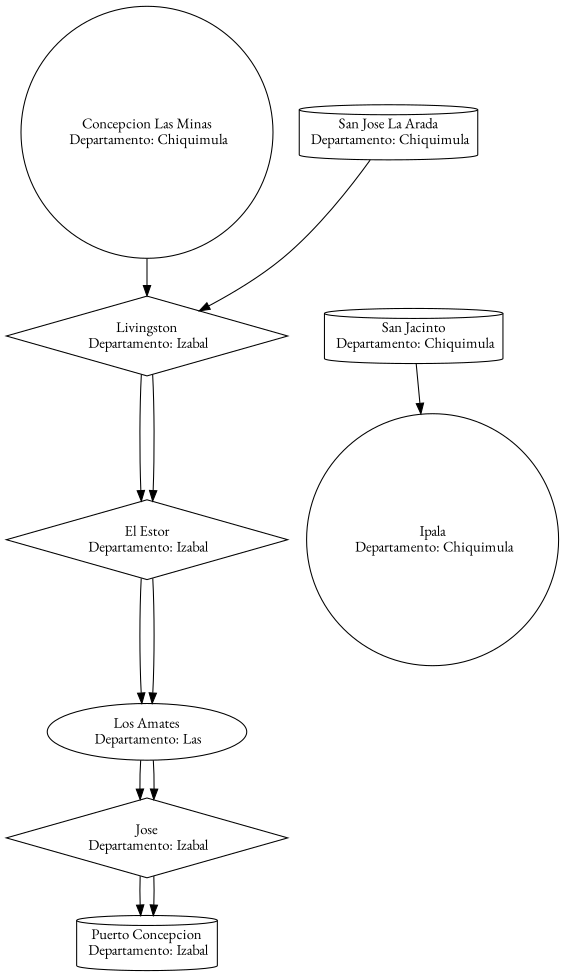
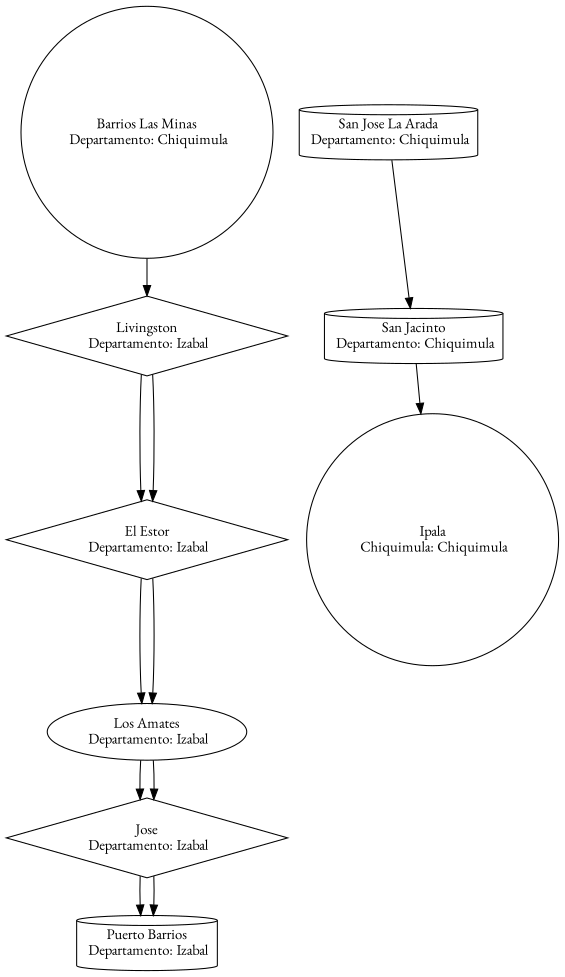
(147, 132) -> (147, 132)
(299, 244) -> (400, 229)
(433, 540) -> (433, 540)
(147, 732) -> (147, 732)
(147, 943) -> (147, 943)
